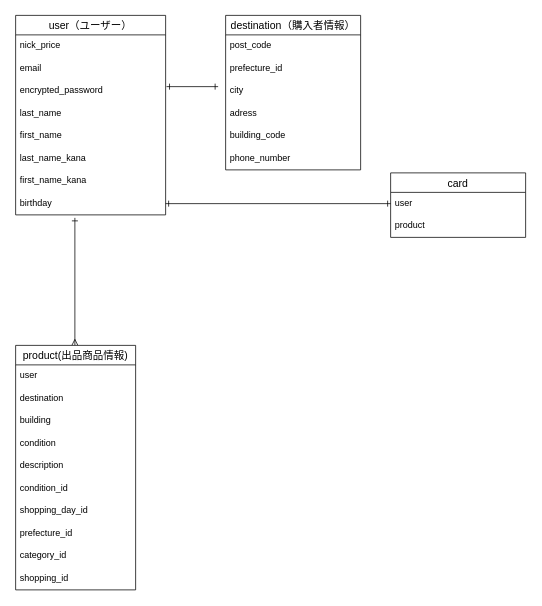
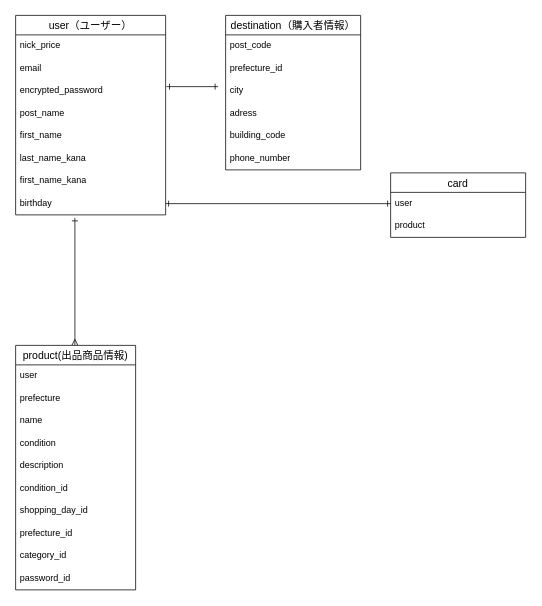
(41, 113) -> (42, 113)
(45, 398) -> (45, 398)
(36, 420) -> (30, 420)
(45, 578) -> (46, 578)
